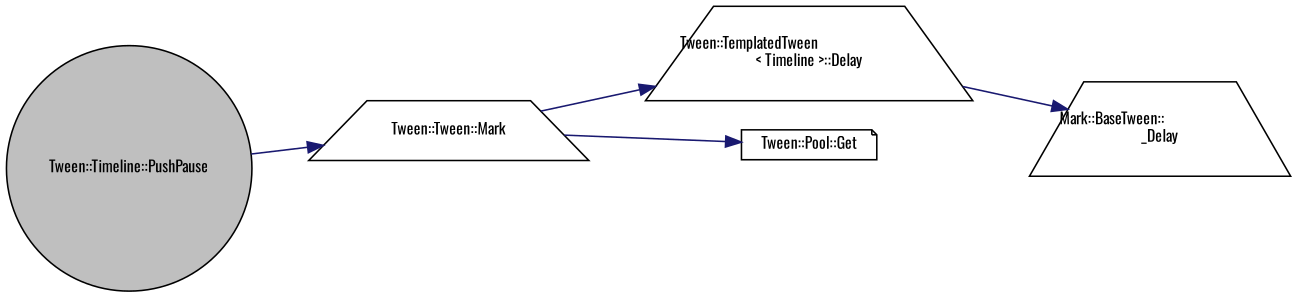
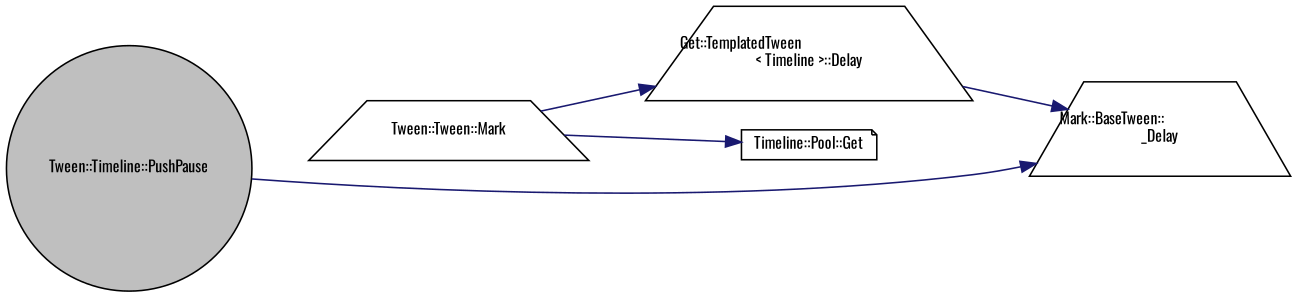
(809, 54) -> (809, 54)
(809, 145) -> (809, 145)
(279, 151) -> (637, 193)
